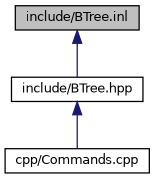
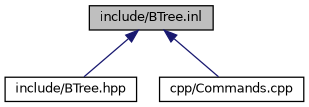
(77, 132) -> (196, 58)
